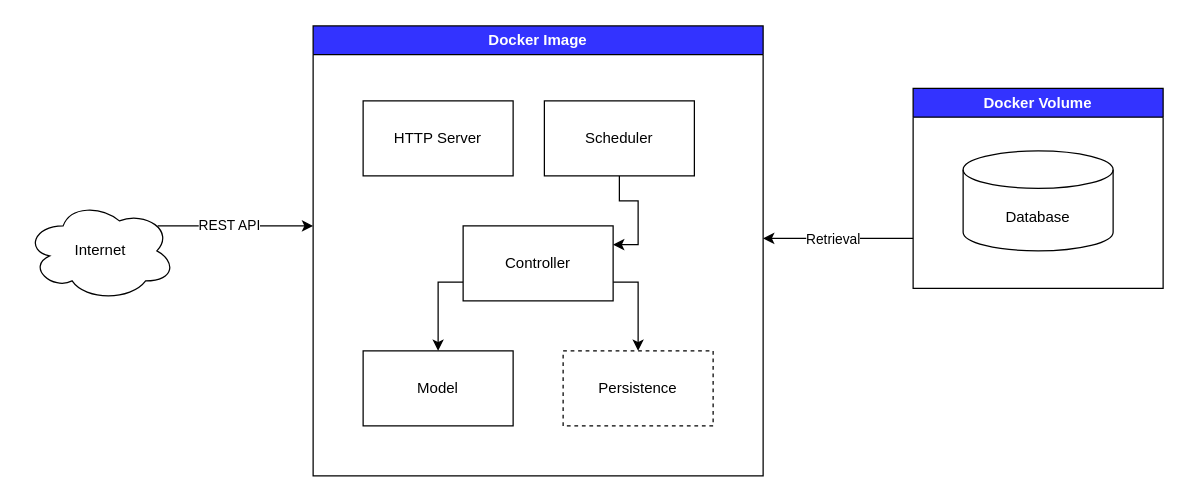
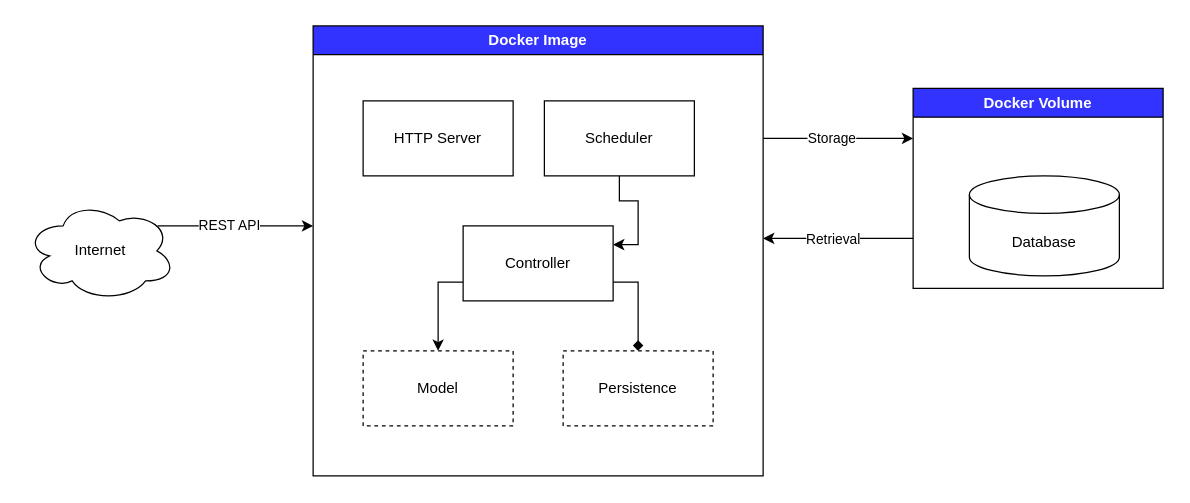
none -> (835, 138)
(1038, 201) -> (1044, 226)
(638, 341) -> (638, 340)
(438, 388) -> (438, 388)
